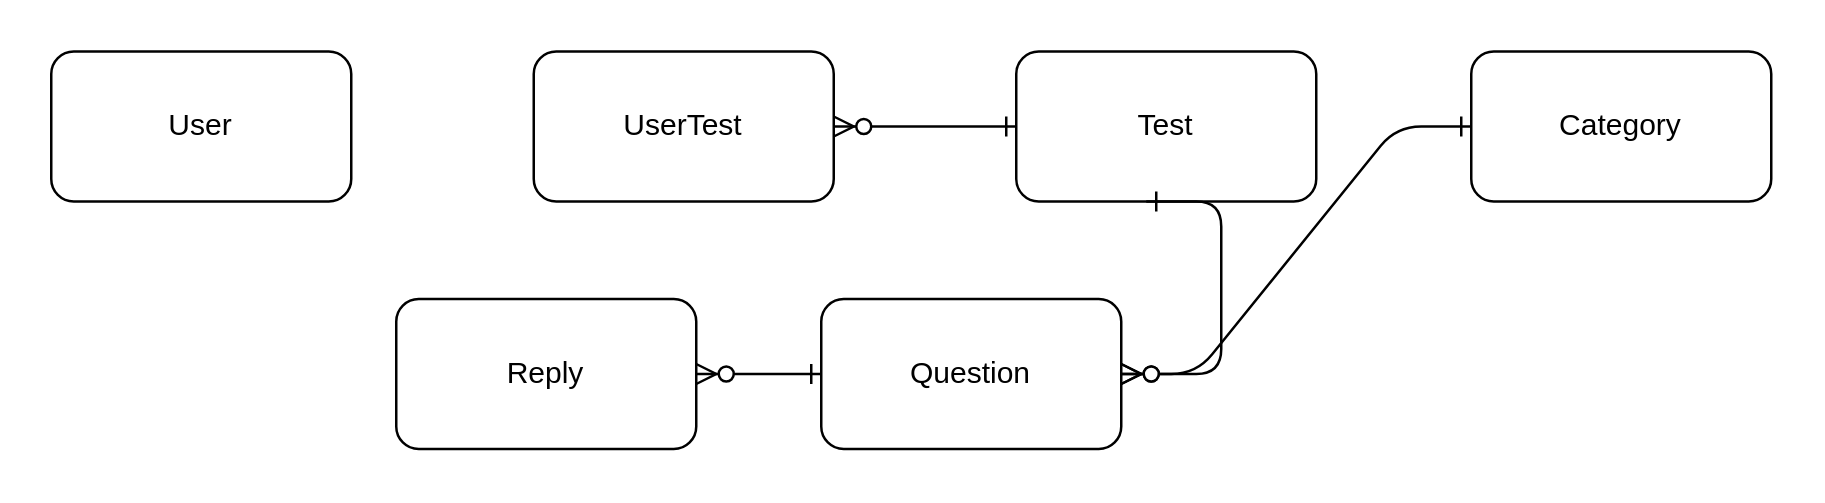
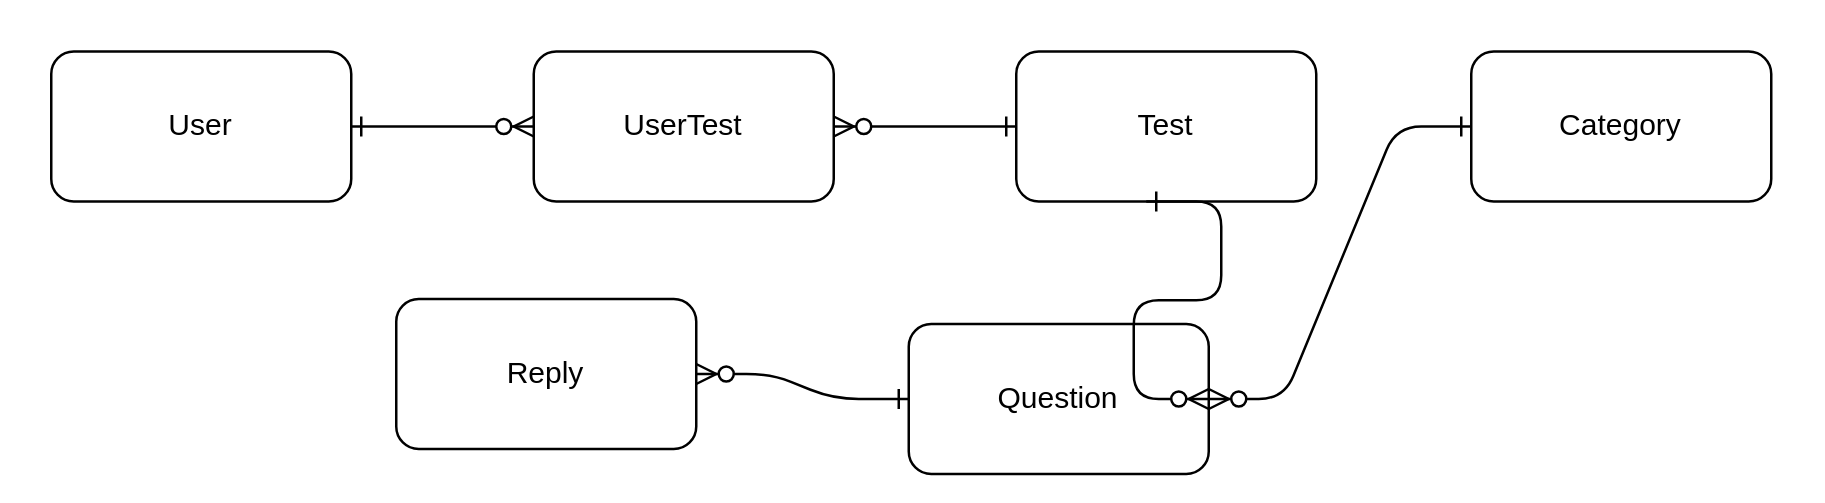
none -> (422, 126)
(971, 374) -> (1059, 399)
